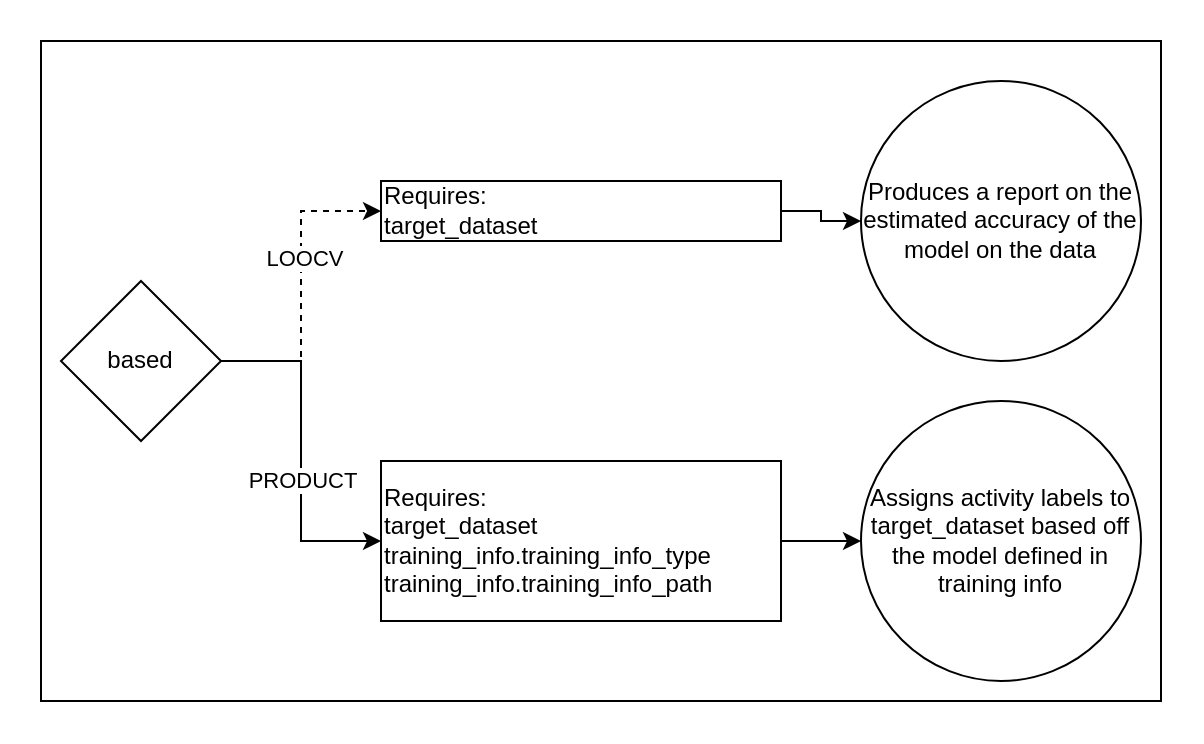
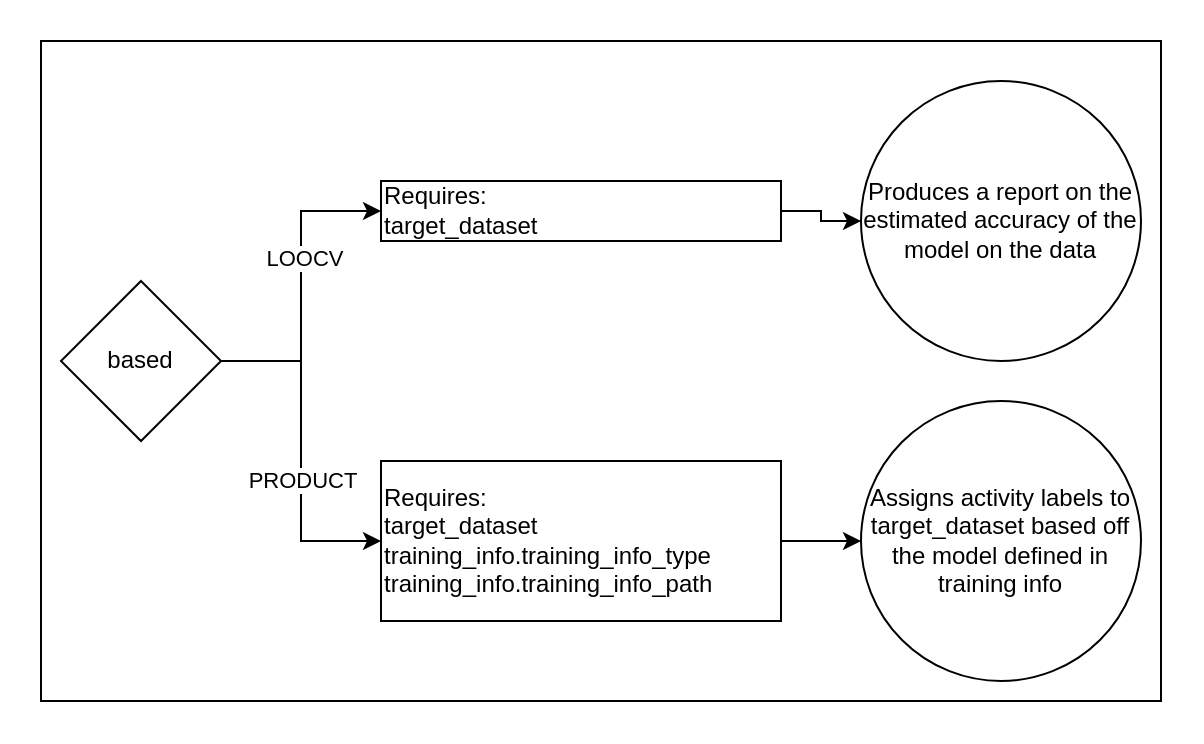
(318, 211) -> (318, 211)
